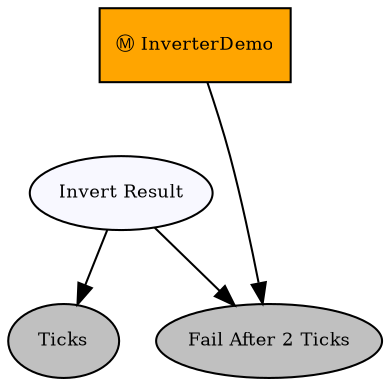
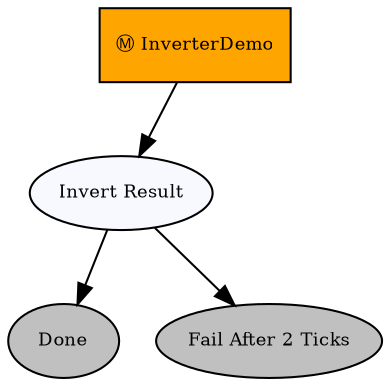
(237, 182) -> (163, 110)
(64, 341) -> (64, 341)
